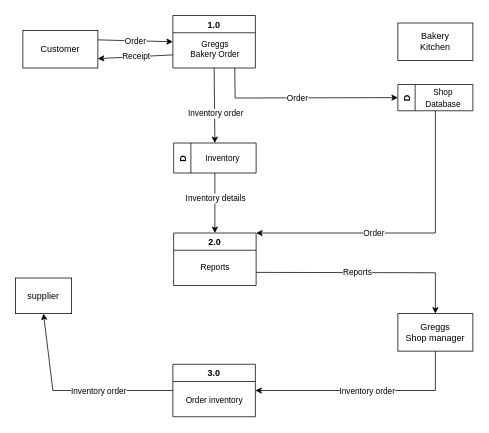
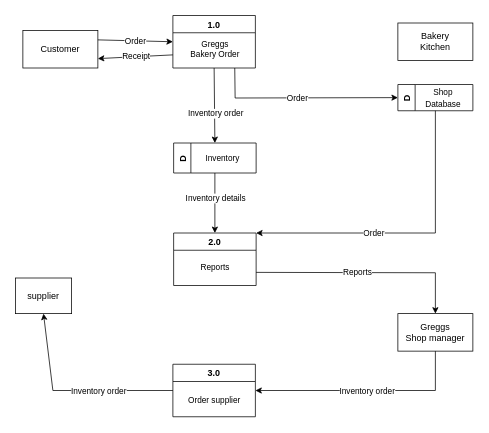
(215, 400) -> (215, 400)
